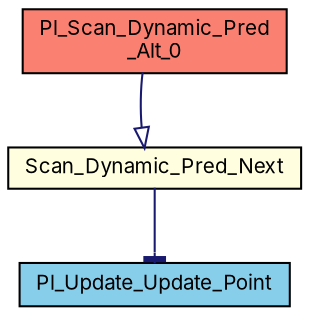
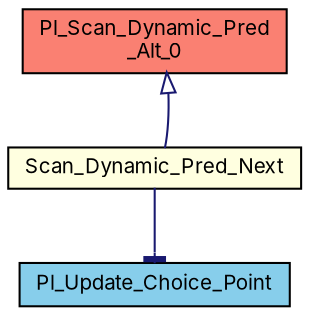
(141, 100) -> (168, 121)
(155, 285) -> (155, 285)
